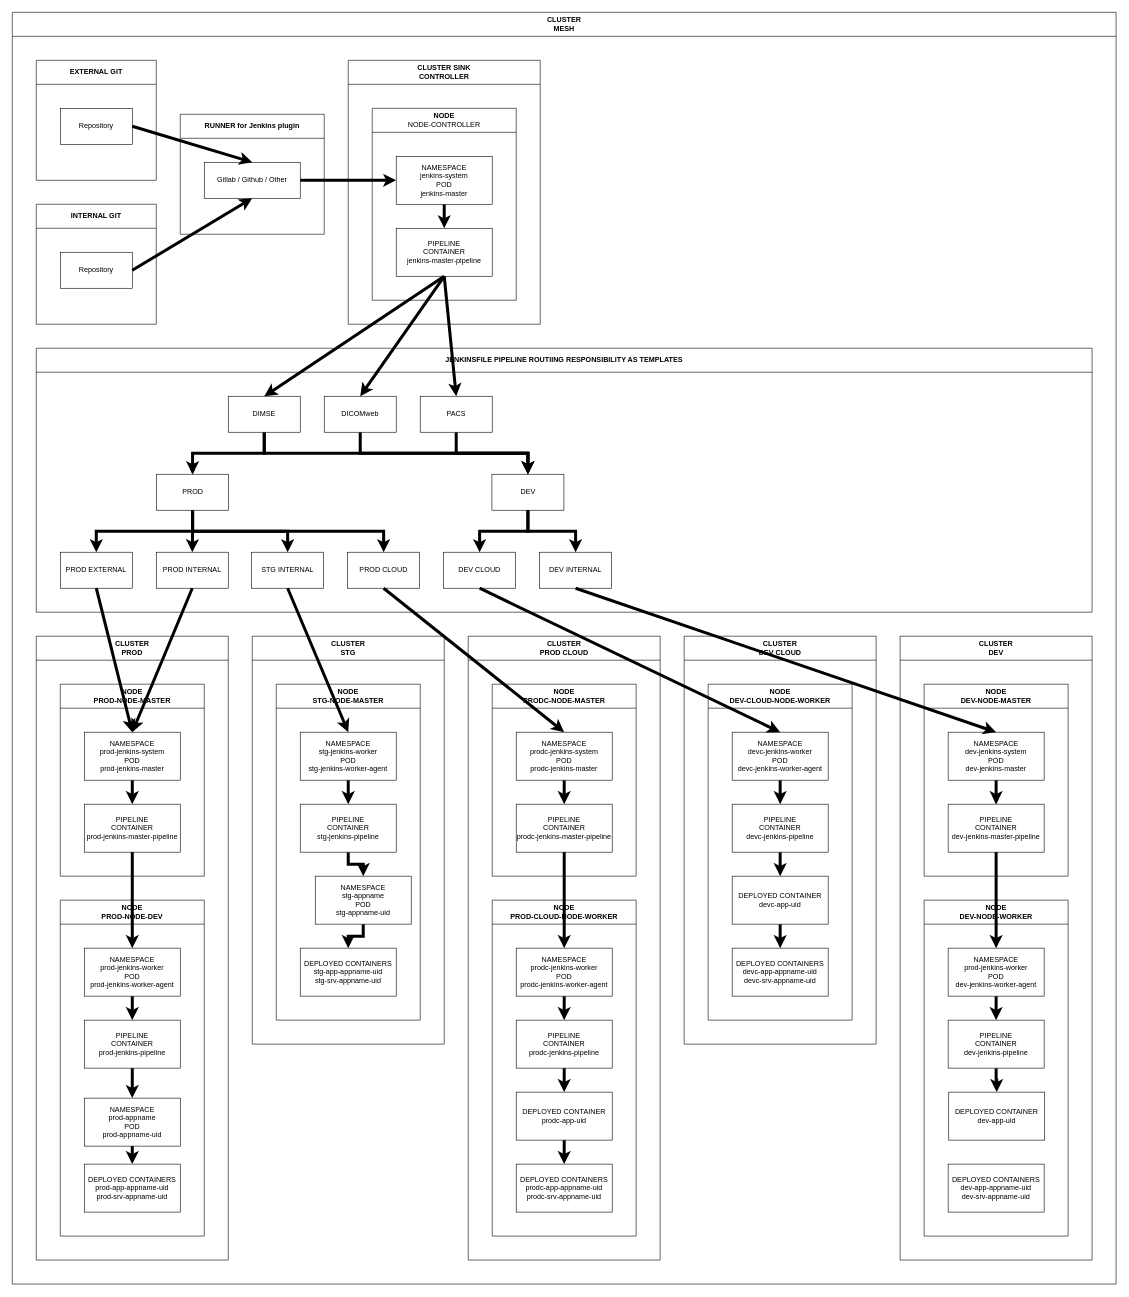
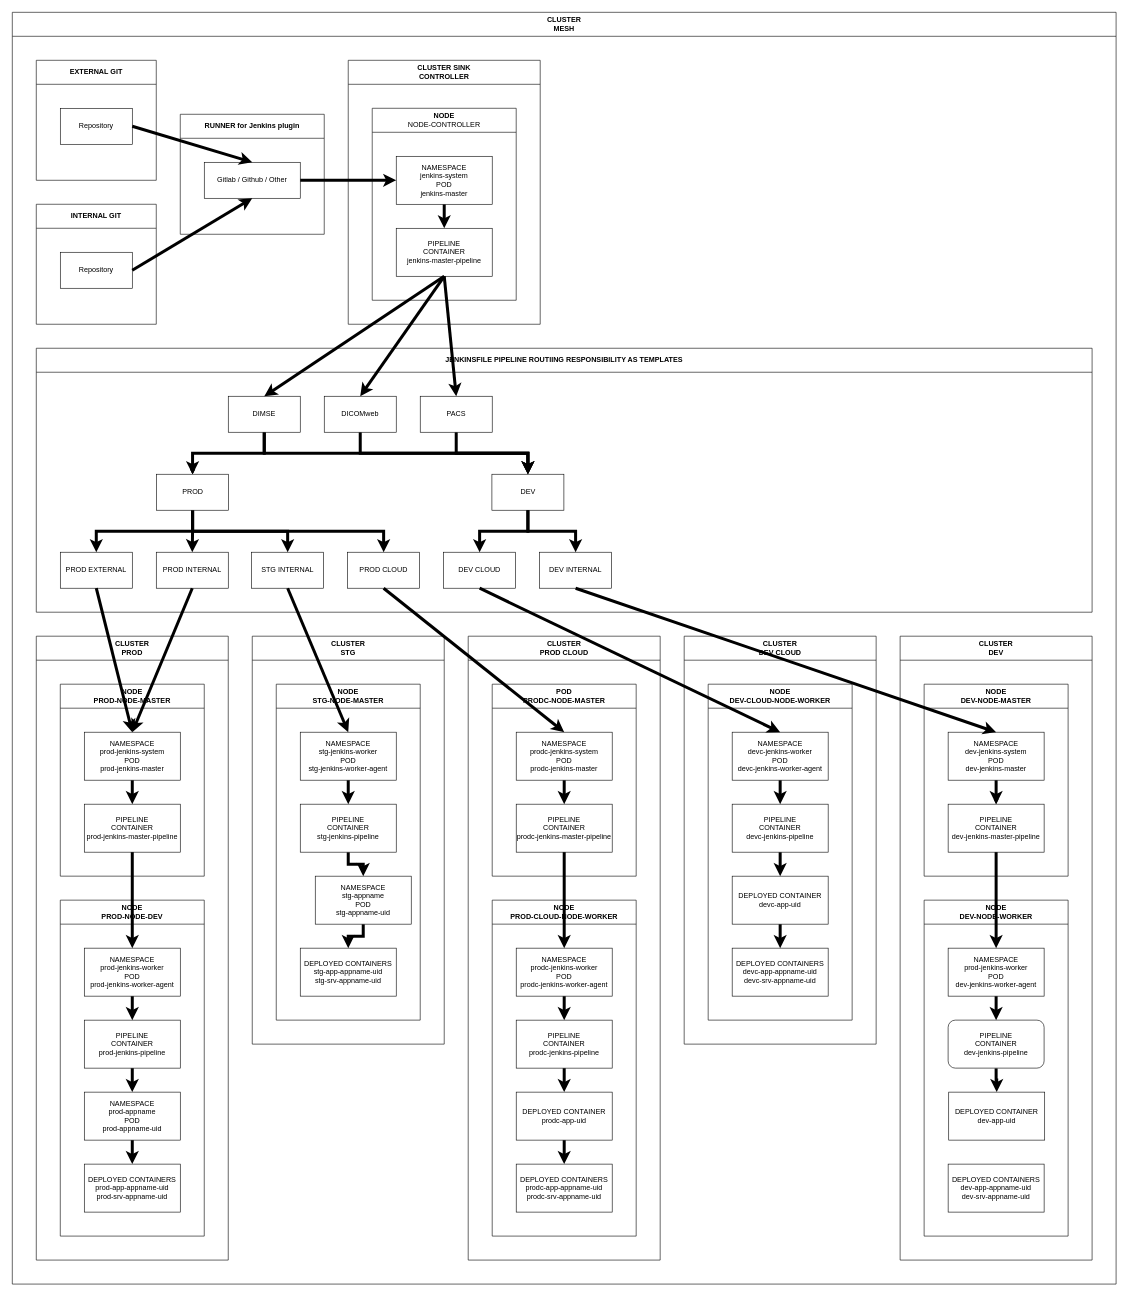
(564, 696) -> (564, 696)
(996, 1044) -> (996, 1044)
(132, 1122) -> (132, 1116)
